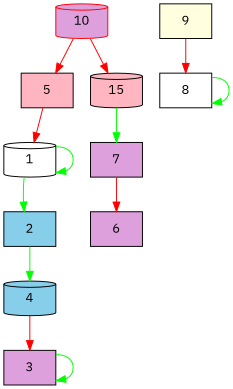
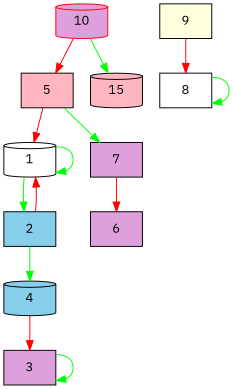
(97, 52) -> (97, 52)
(116, 120) -> (78, 122)
none -> (36, 199)
